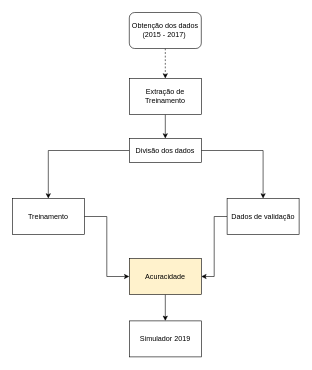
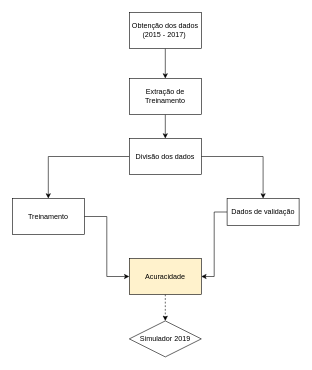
(165, 30) -> (165, 30)
(165, 61) -> (165, 61)
(165, 150) -> (165, 156)
(263, 216) -> (263, 212)
(165, 306) -> (165, 306)
(165, 339) -> (165, 339)
